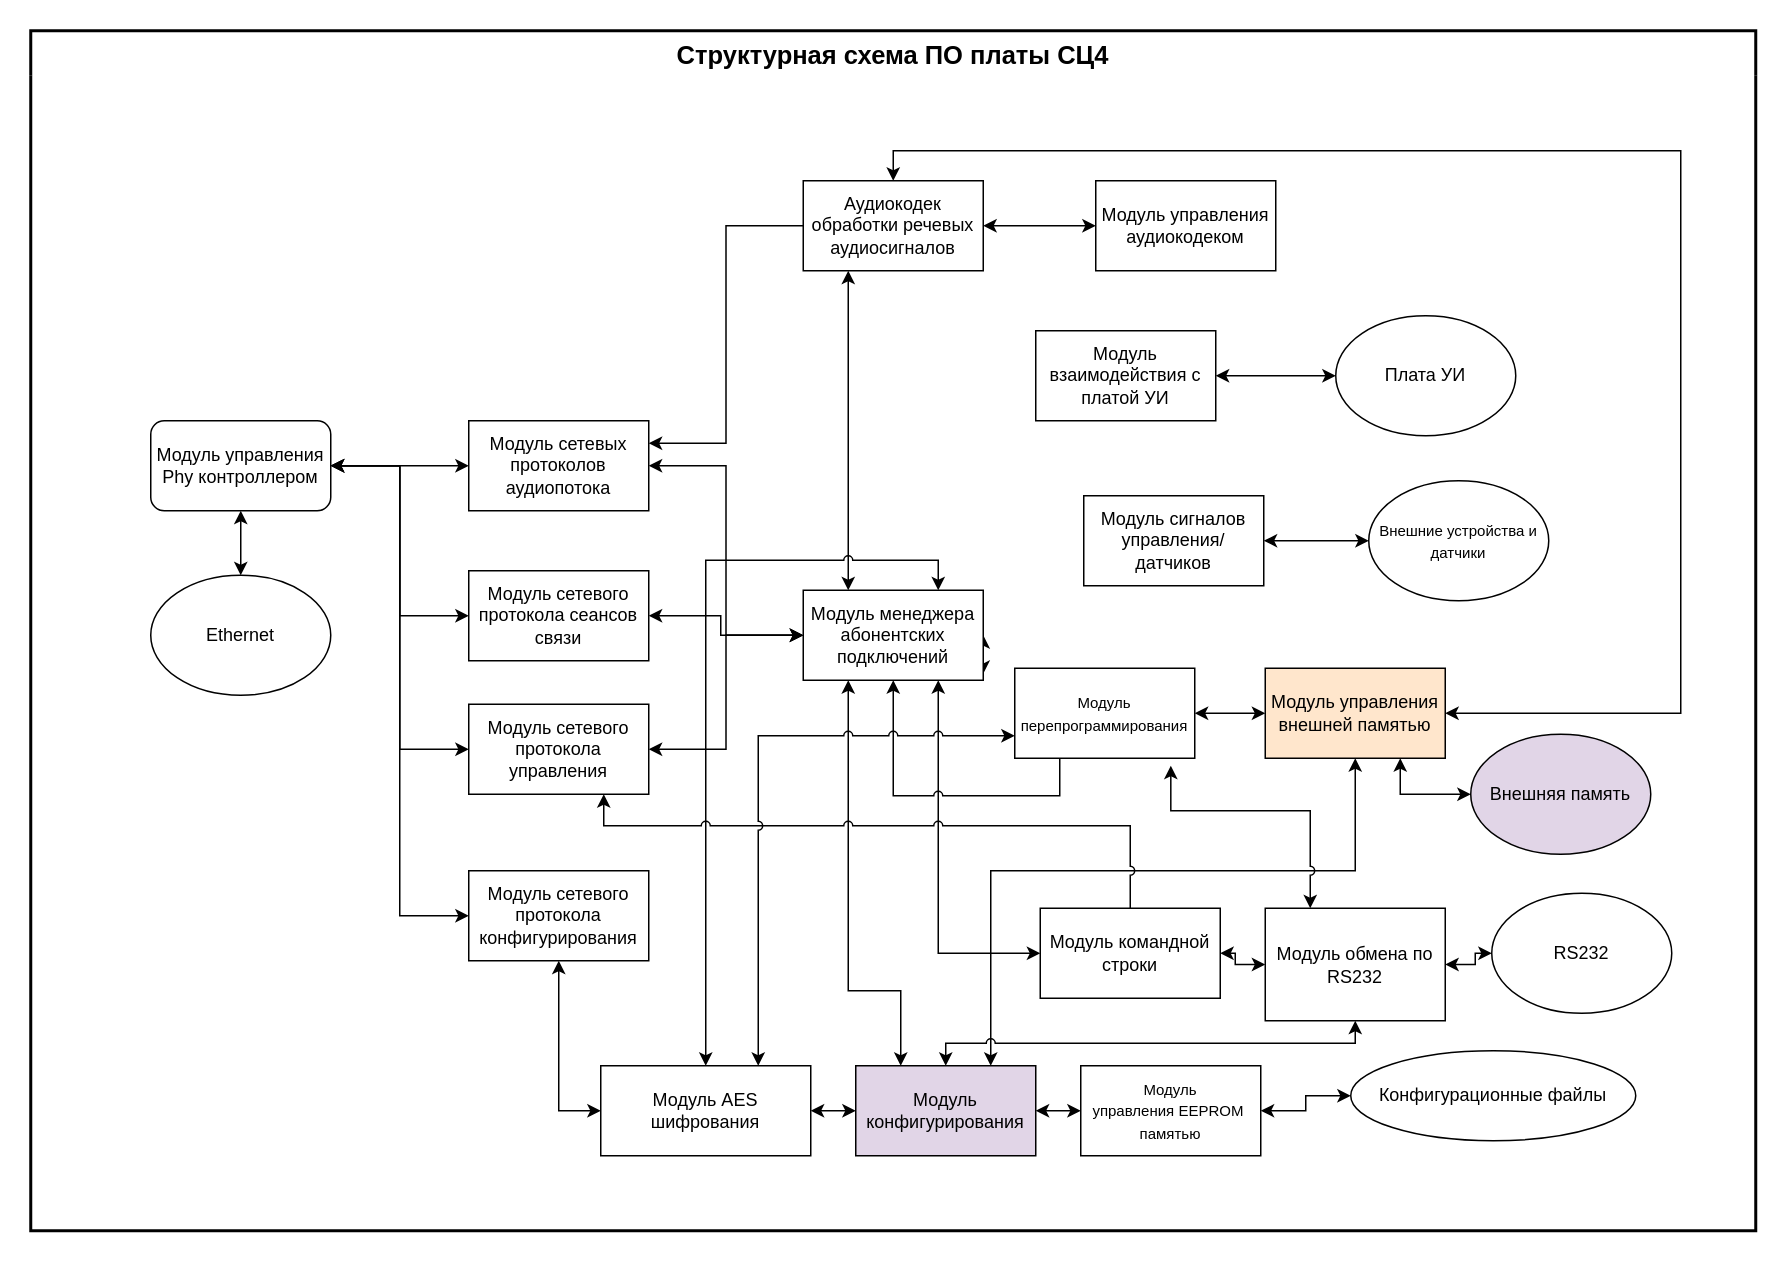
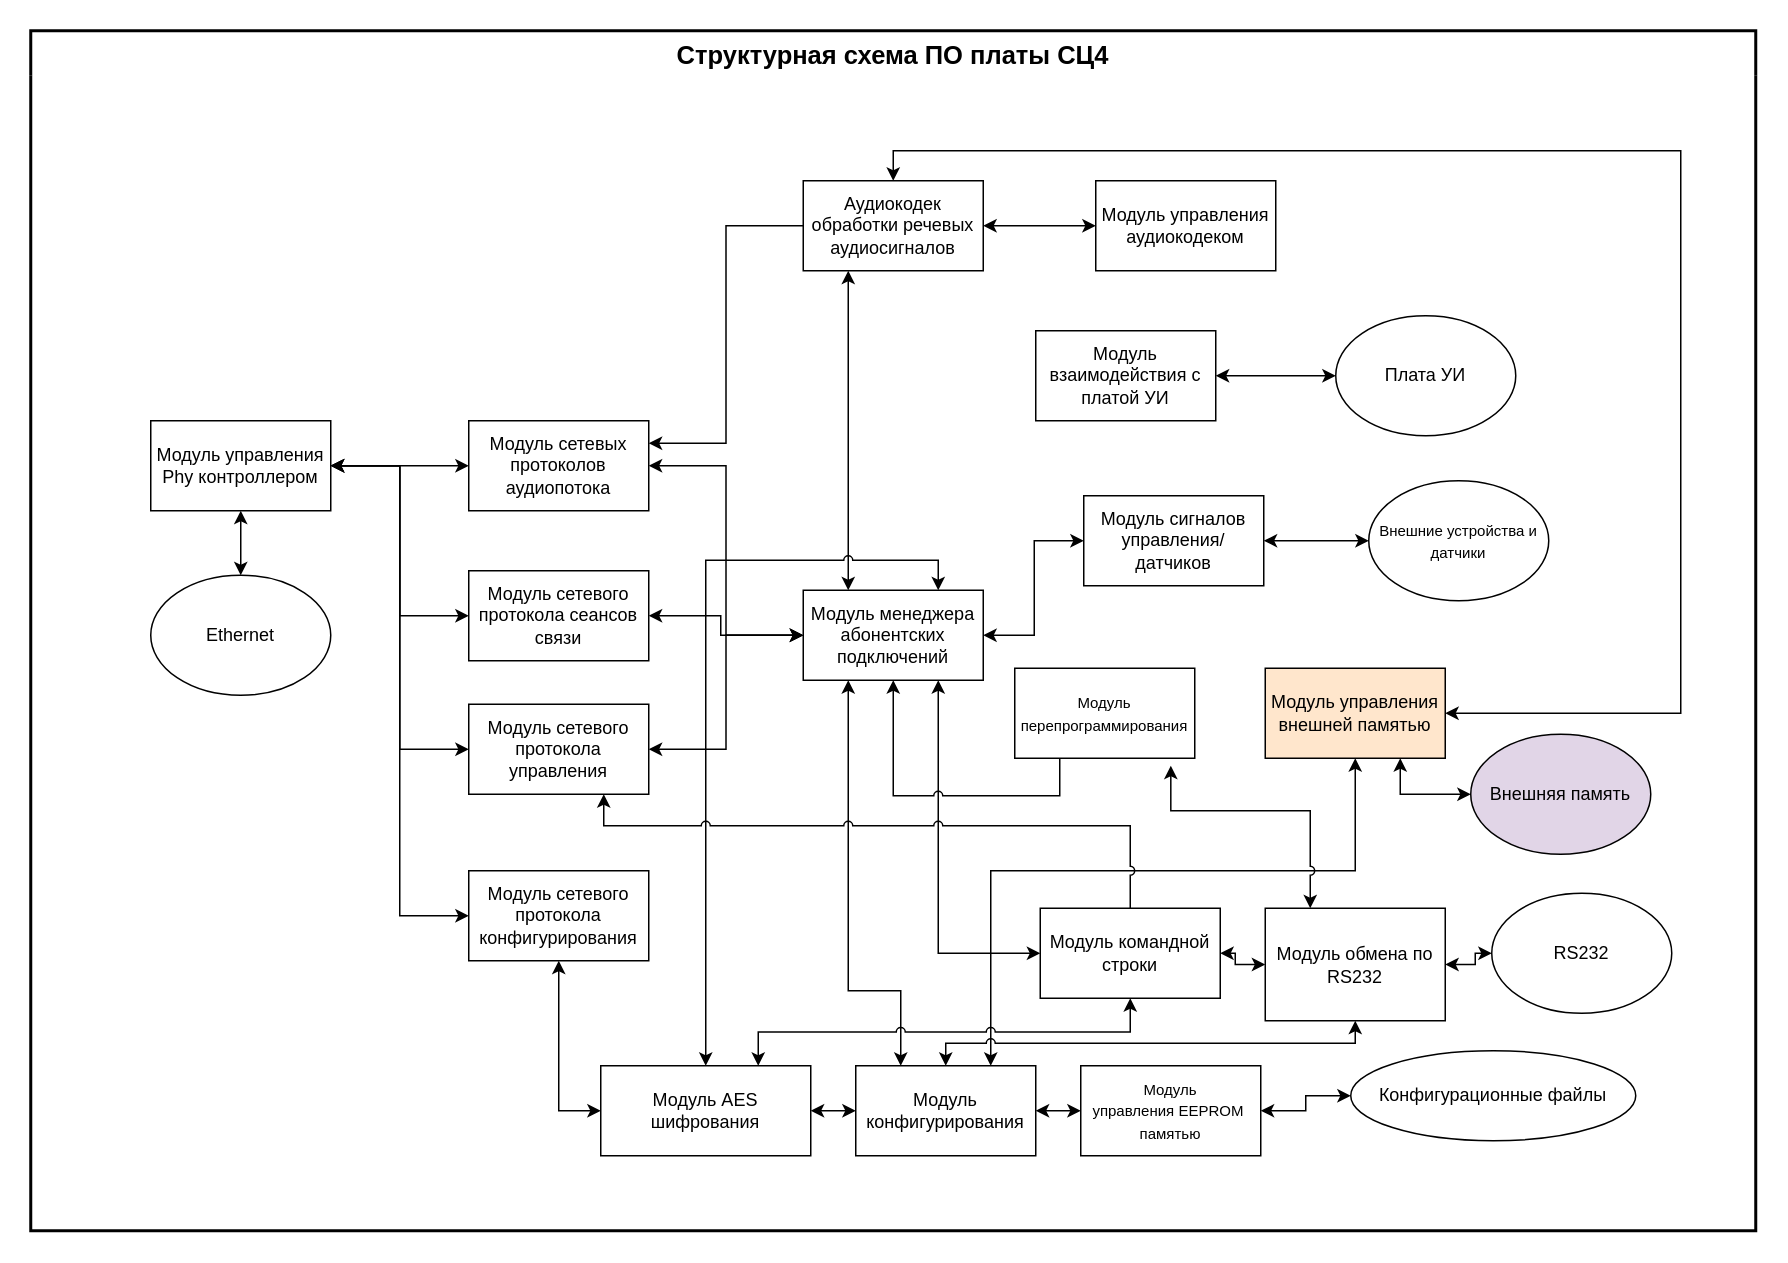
(241, 466) -> (241, 466)
(983, 662) -> (1034, 589)
(1231, 713) -> none
(758, 760) -> (955, 1032)
(946, 1111) -> (946, 1111)
